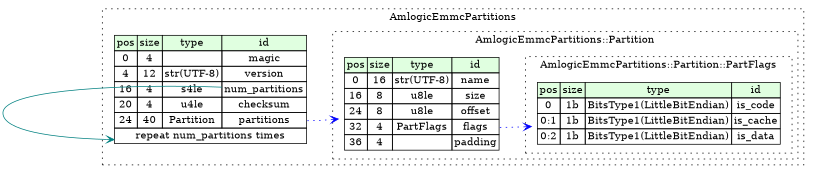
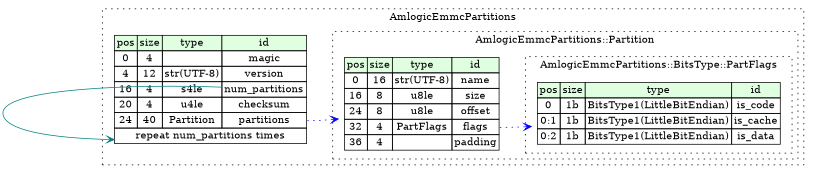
(659, 65) -> (659, 65)
